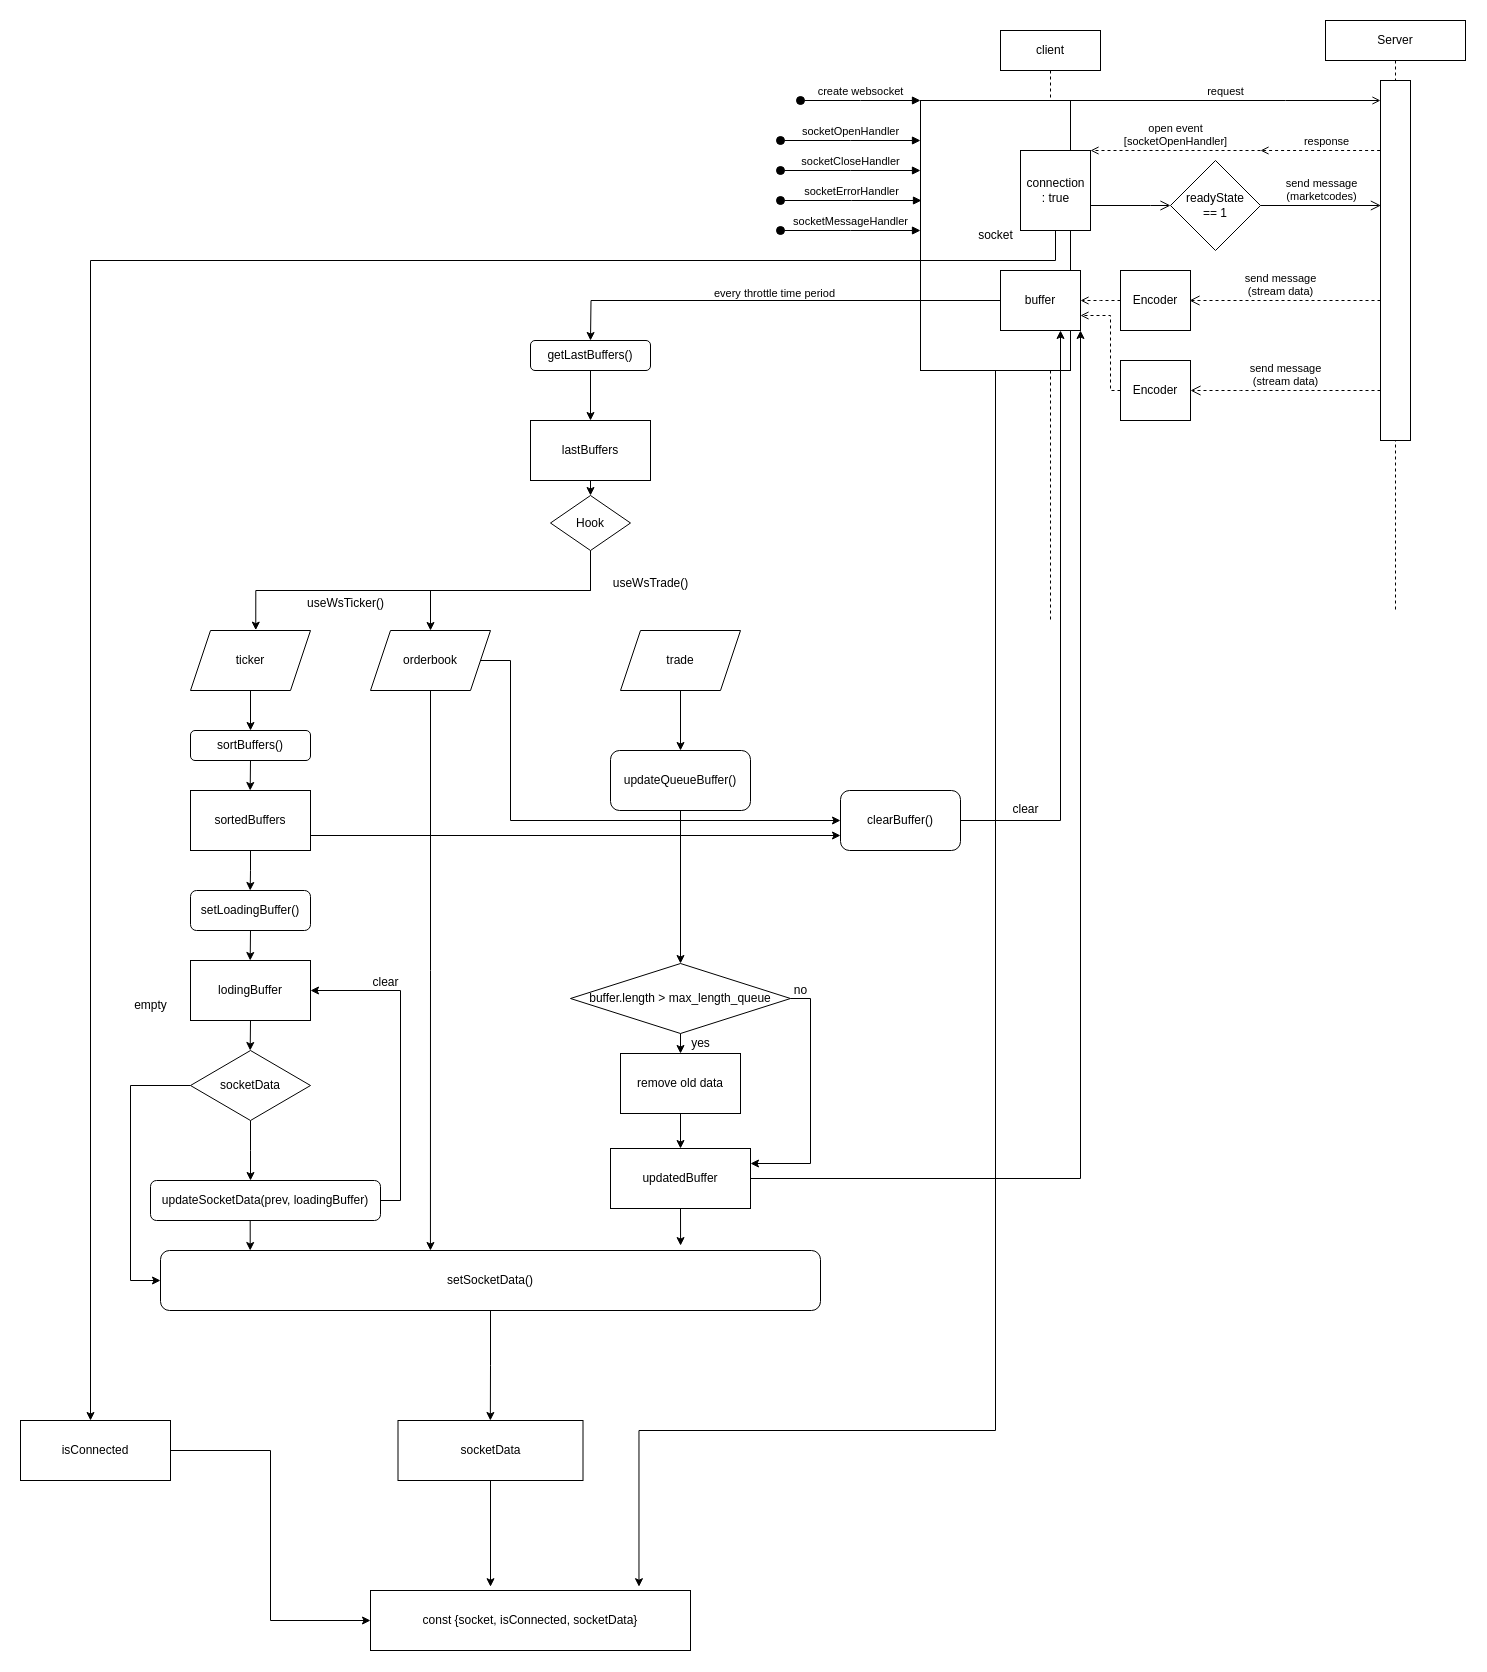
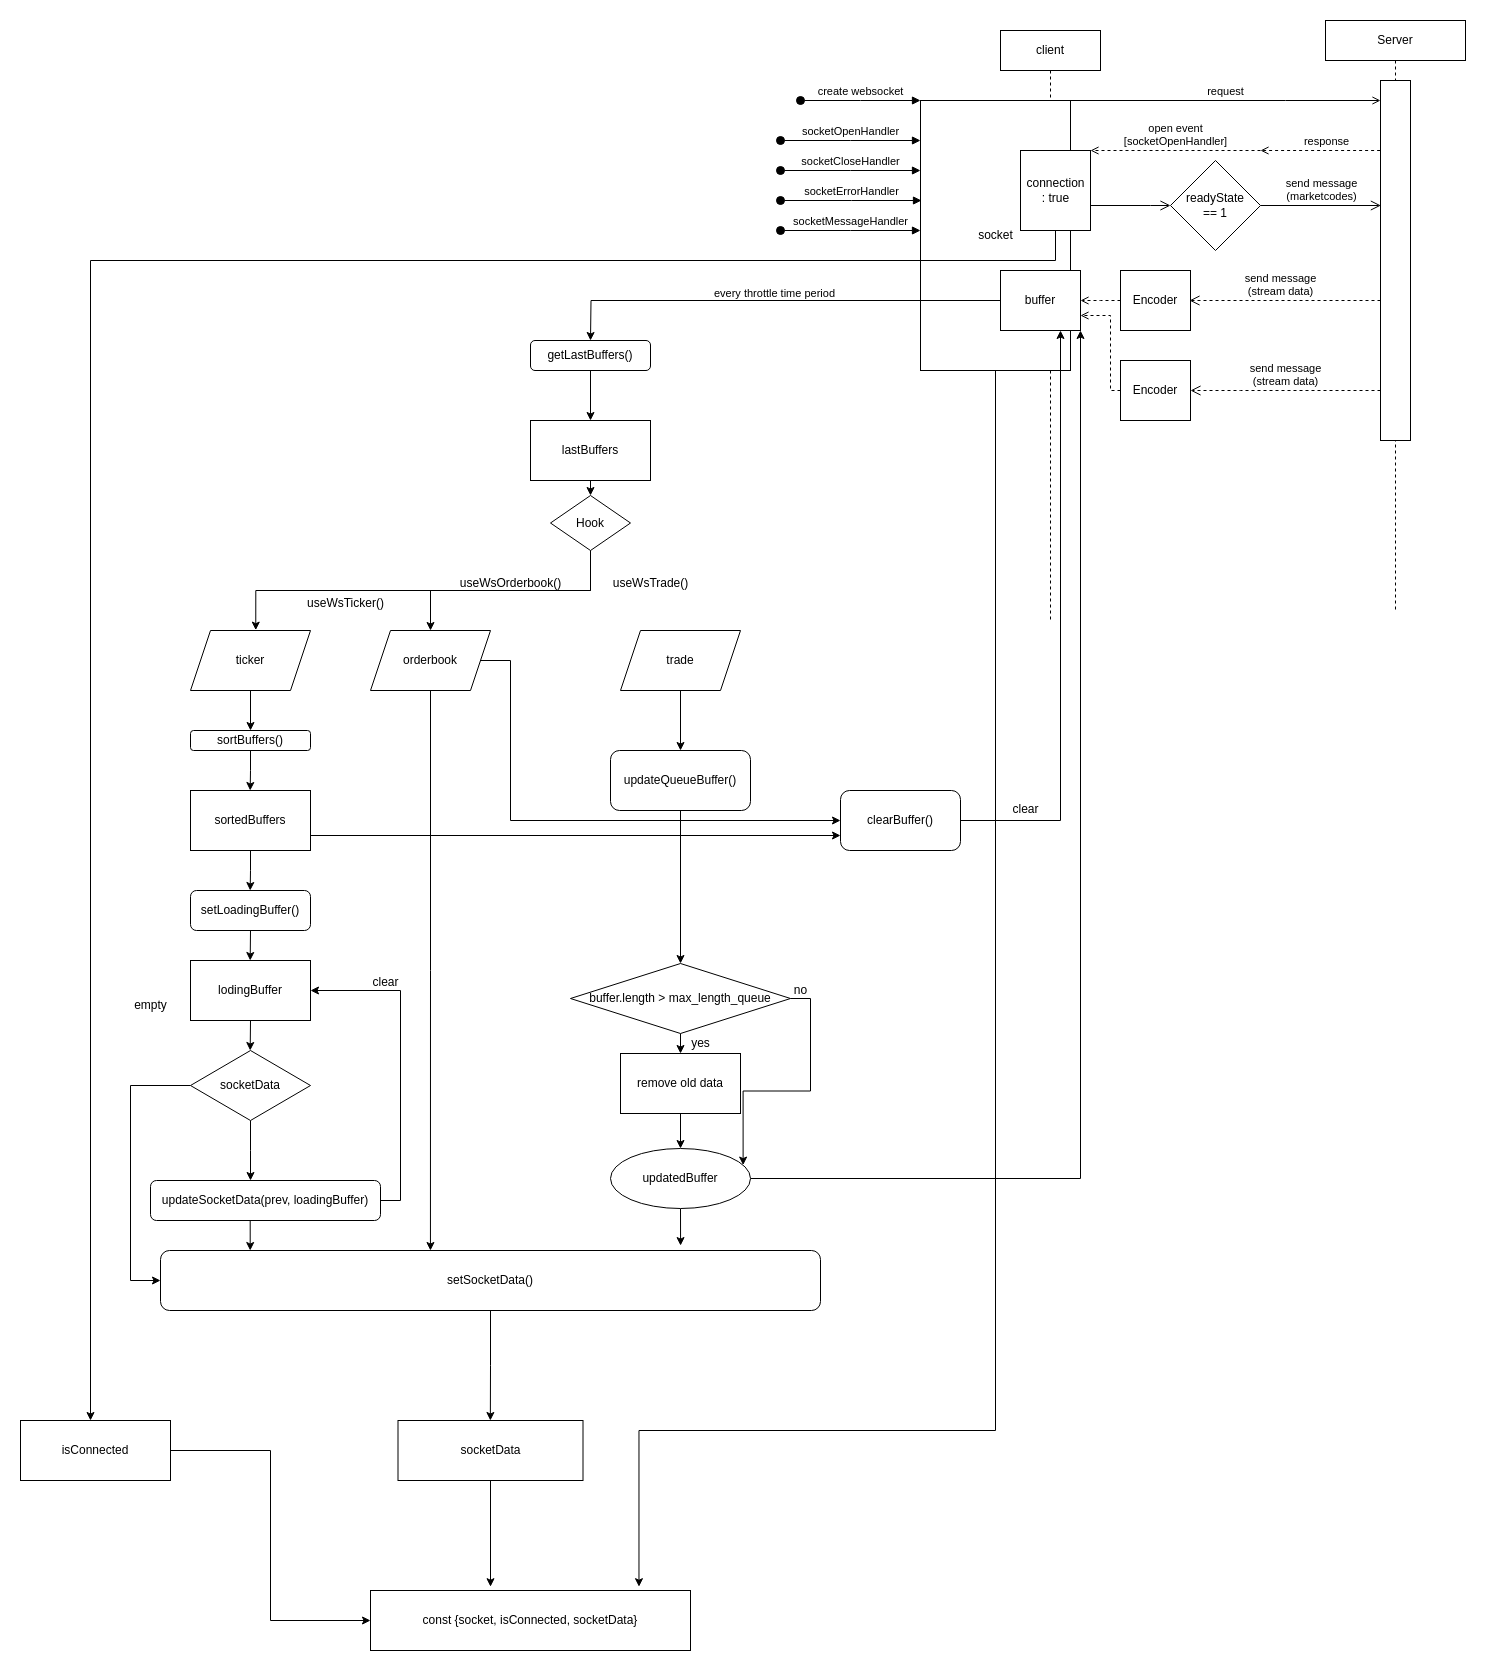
none -> (511, 584)
(251, 746) -> (251, 741)
(681, 1179) -> (681, 1179)
